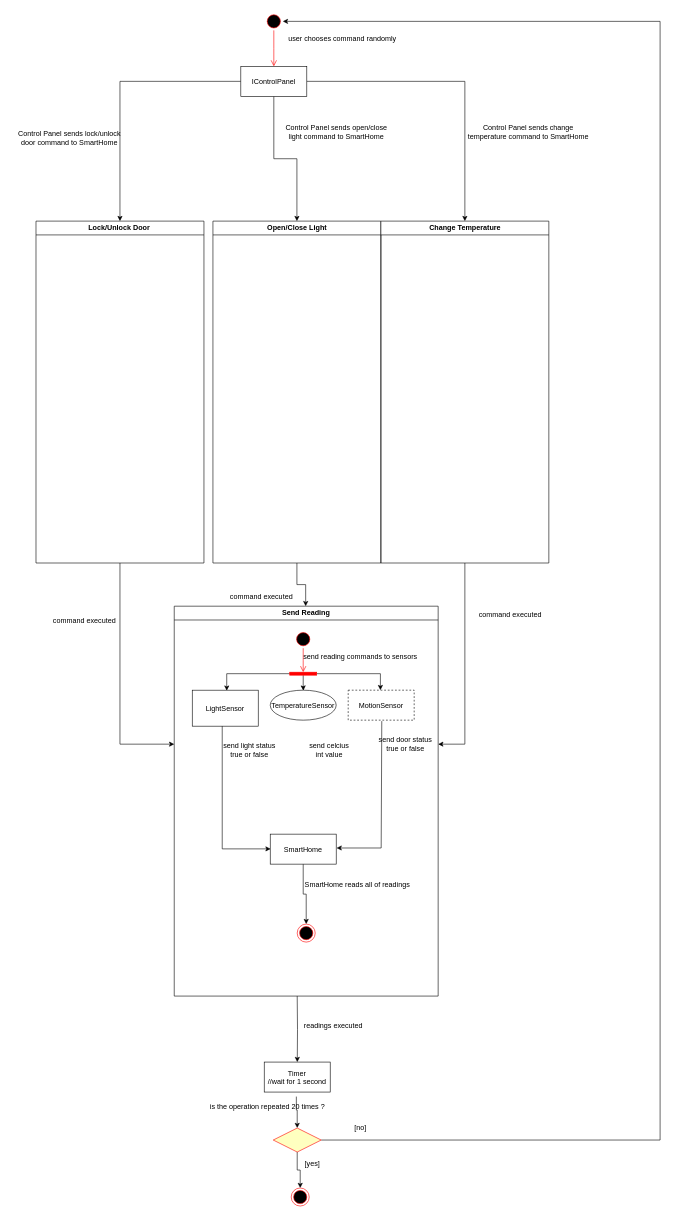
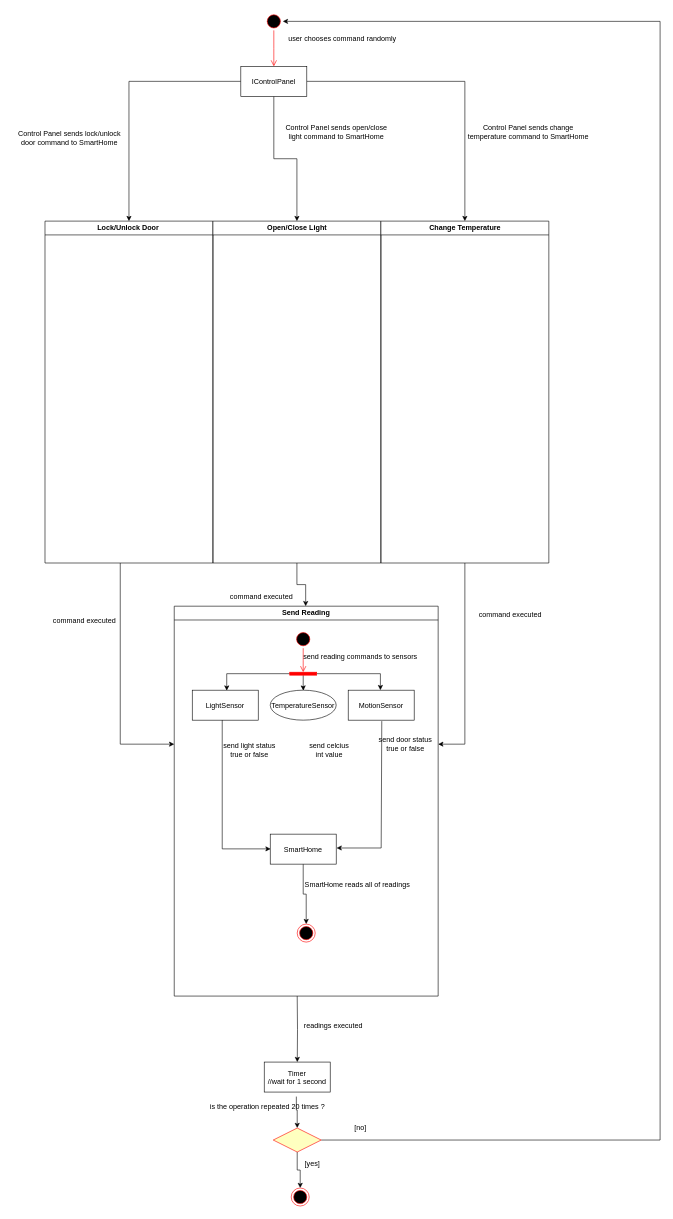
(120, 392) -> (129, 392)
(381, 705) -> (381, 705)
(225, 708) -> (225, 705)
